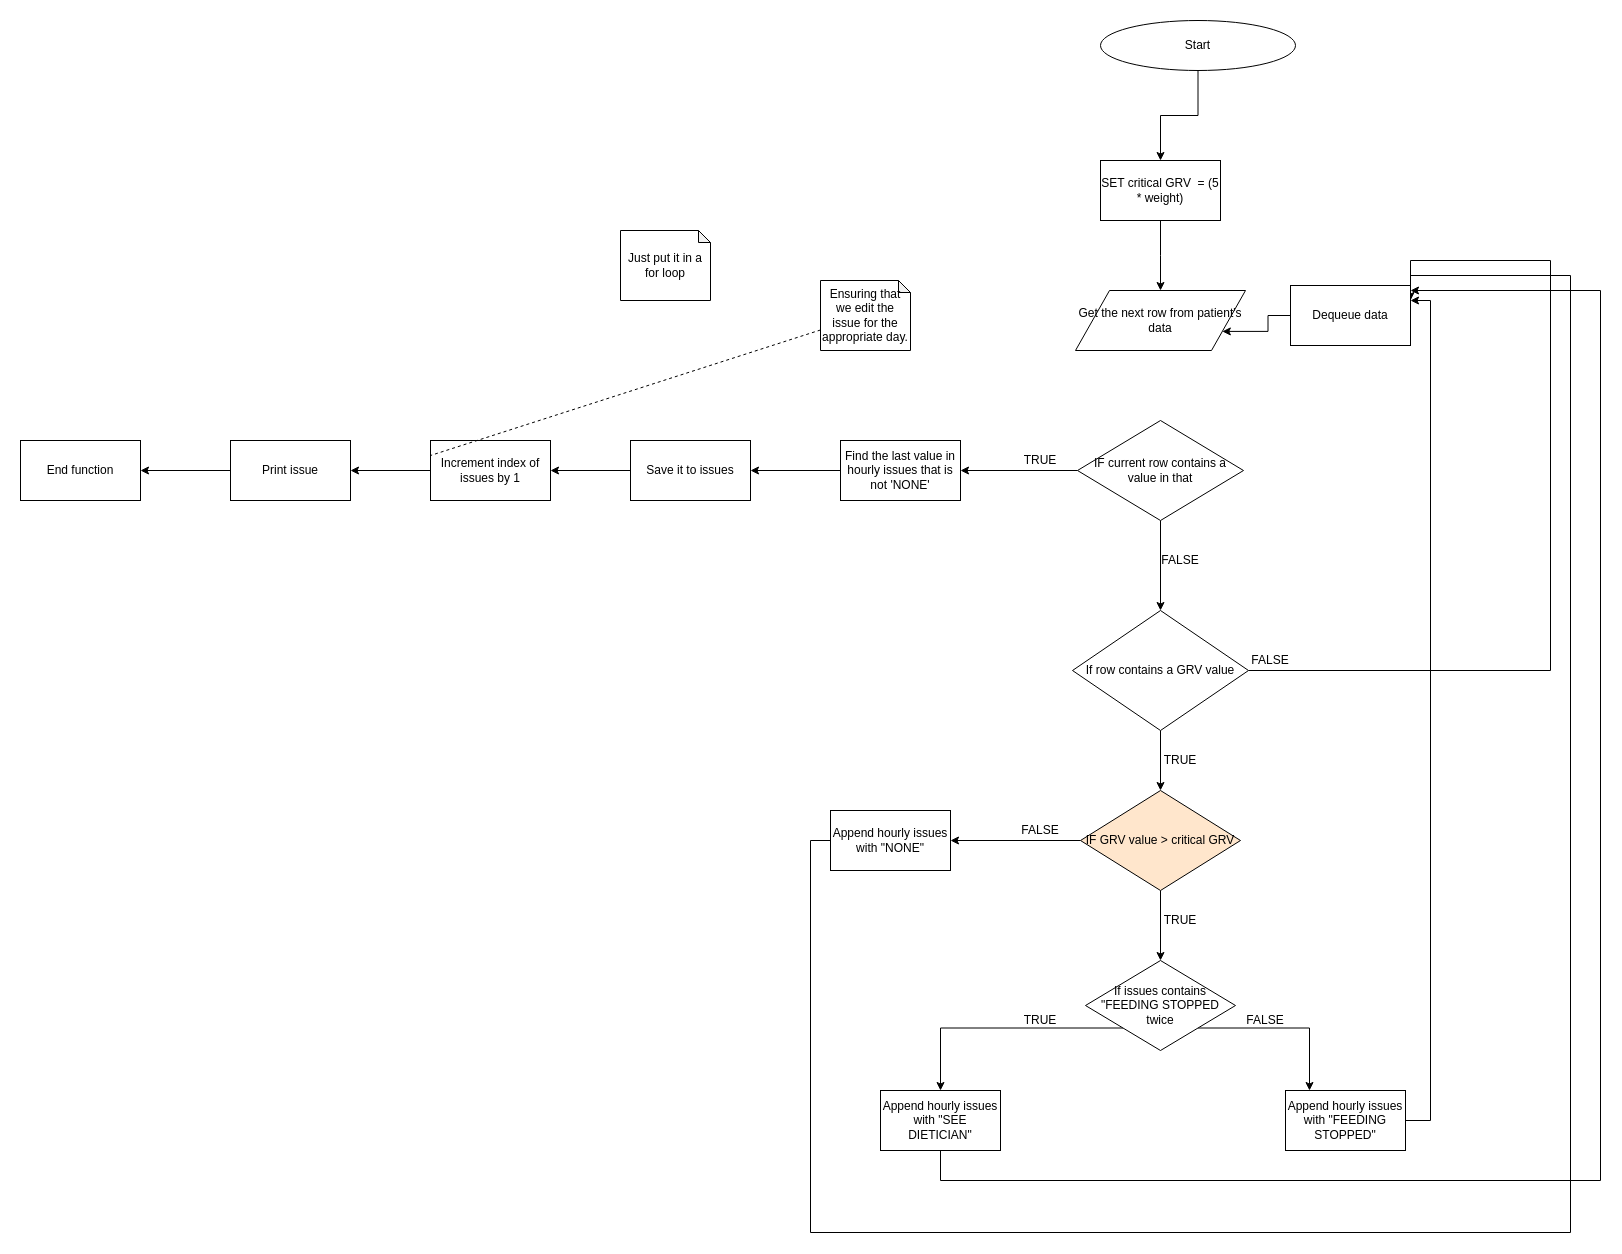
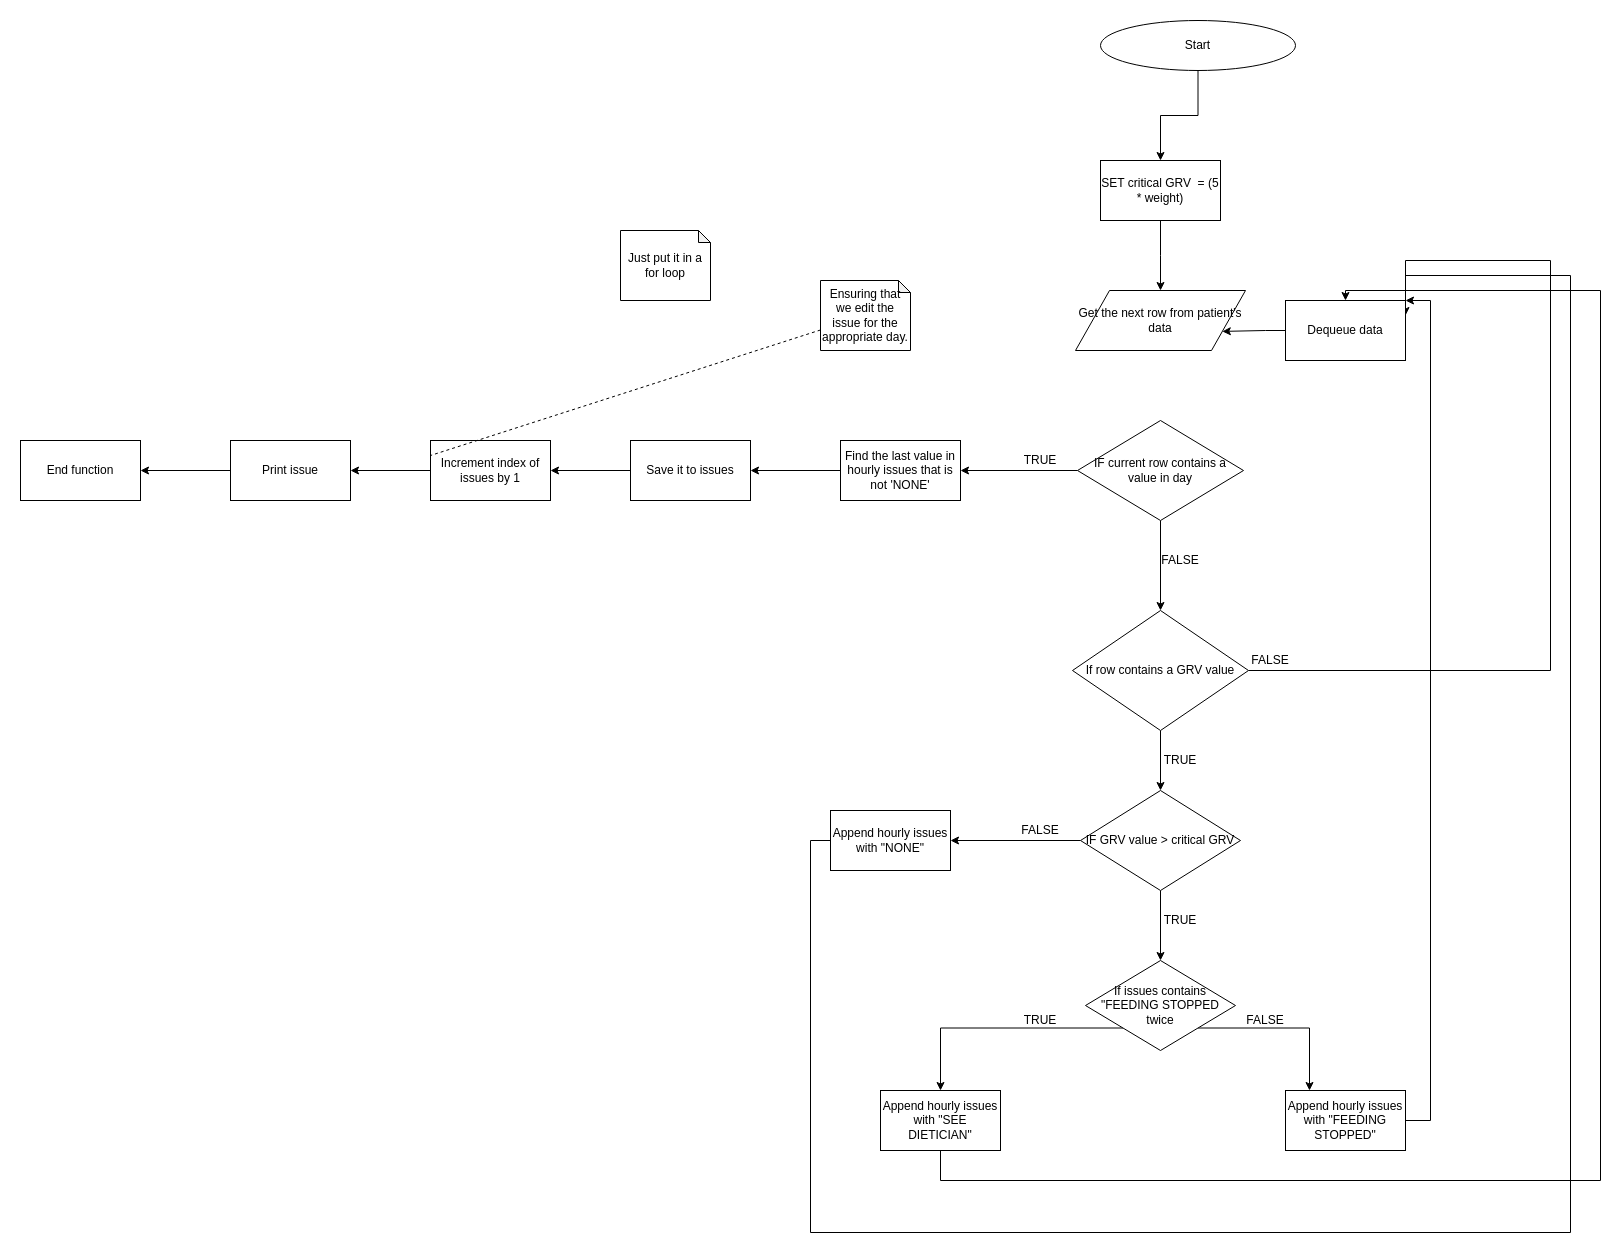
(1351, 316) -> (1346, 331)
(1161, 471) -> (1161, 471)
(1161, 841) -> (1161, 841)
